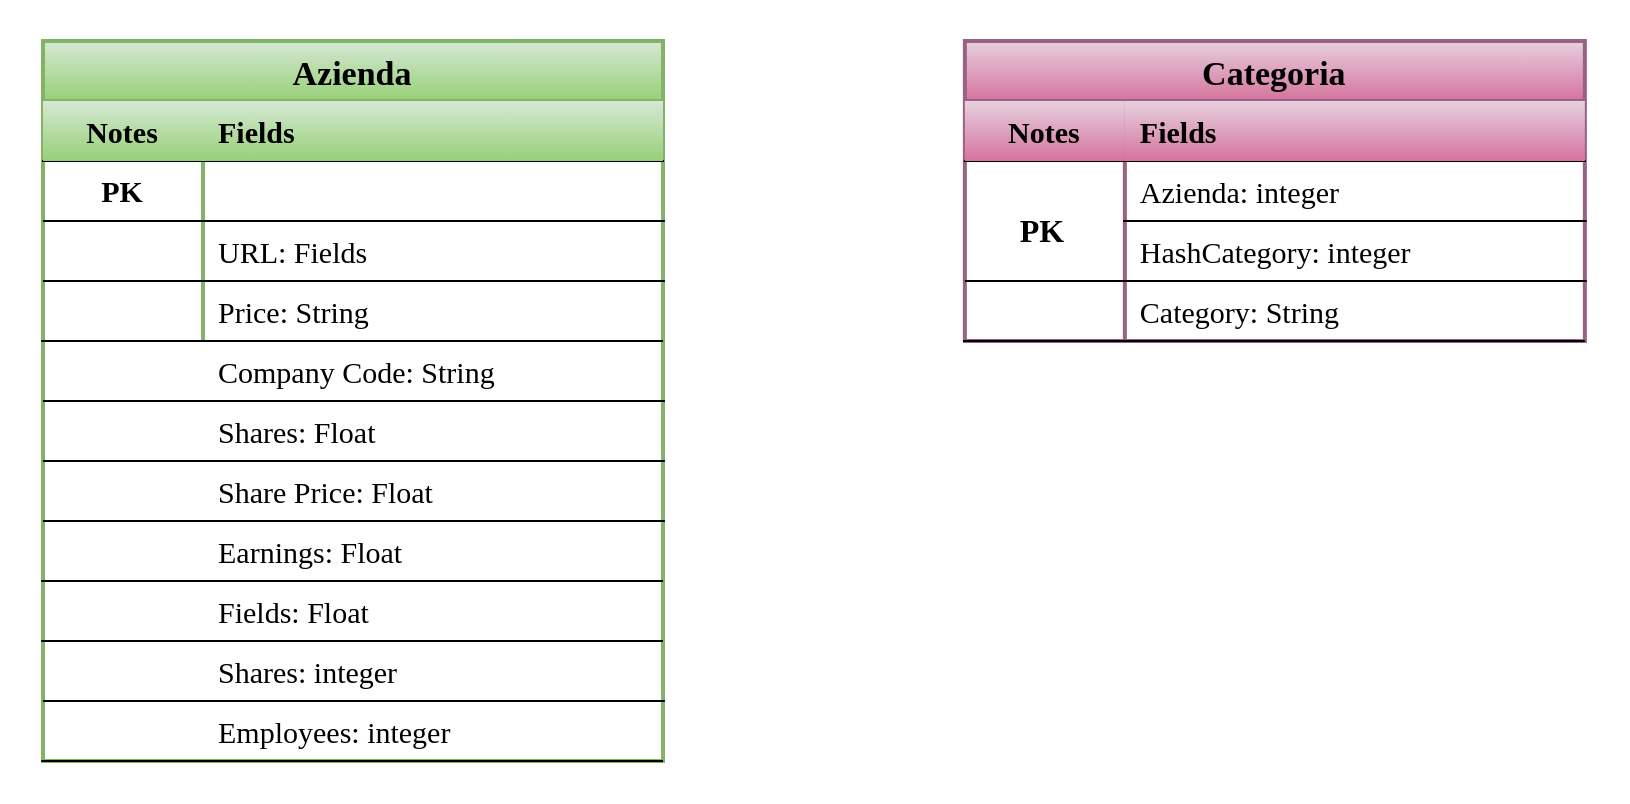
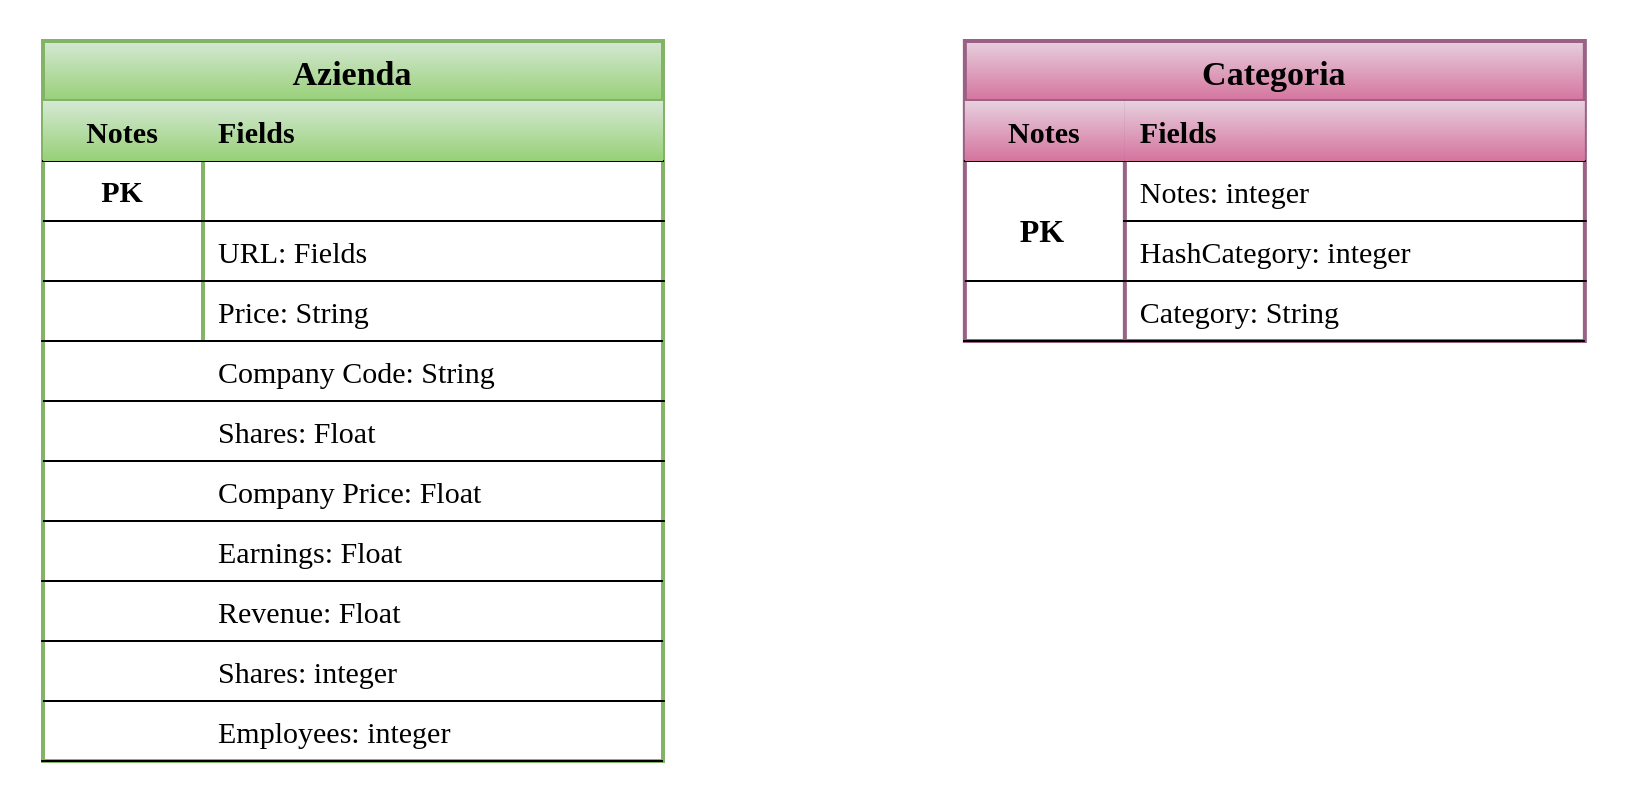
(1259, 193) -> (1246, 193)
(350, 493) -> (367, 493)
(308, 613) -> (324, 613)
